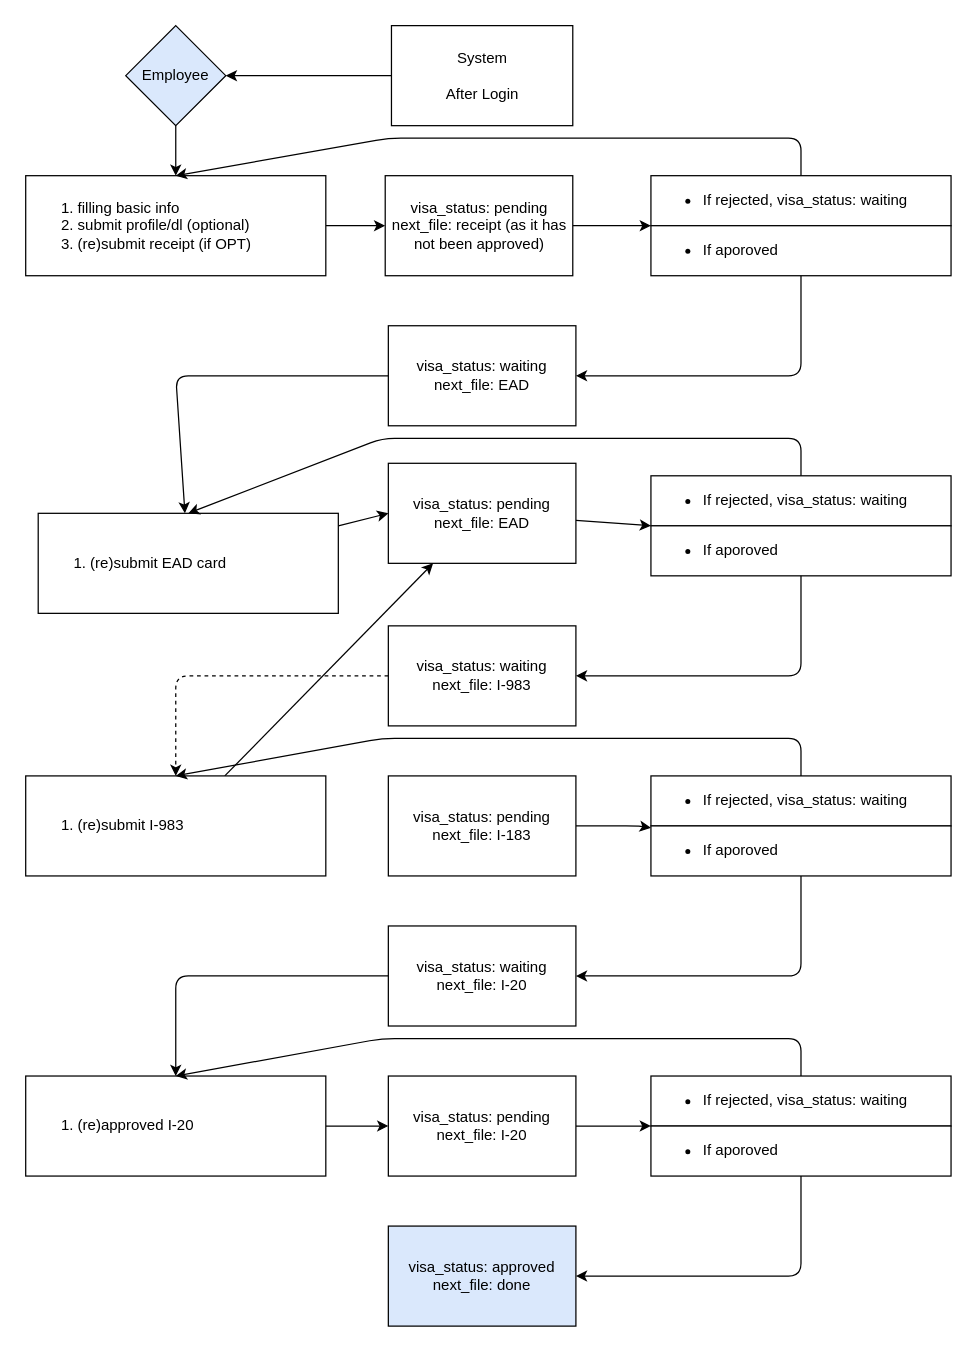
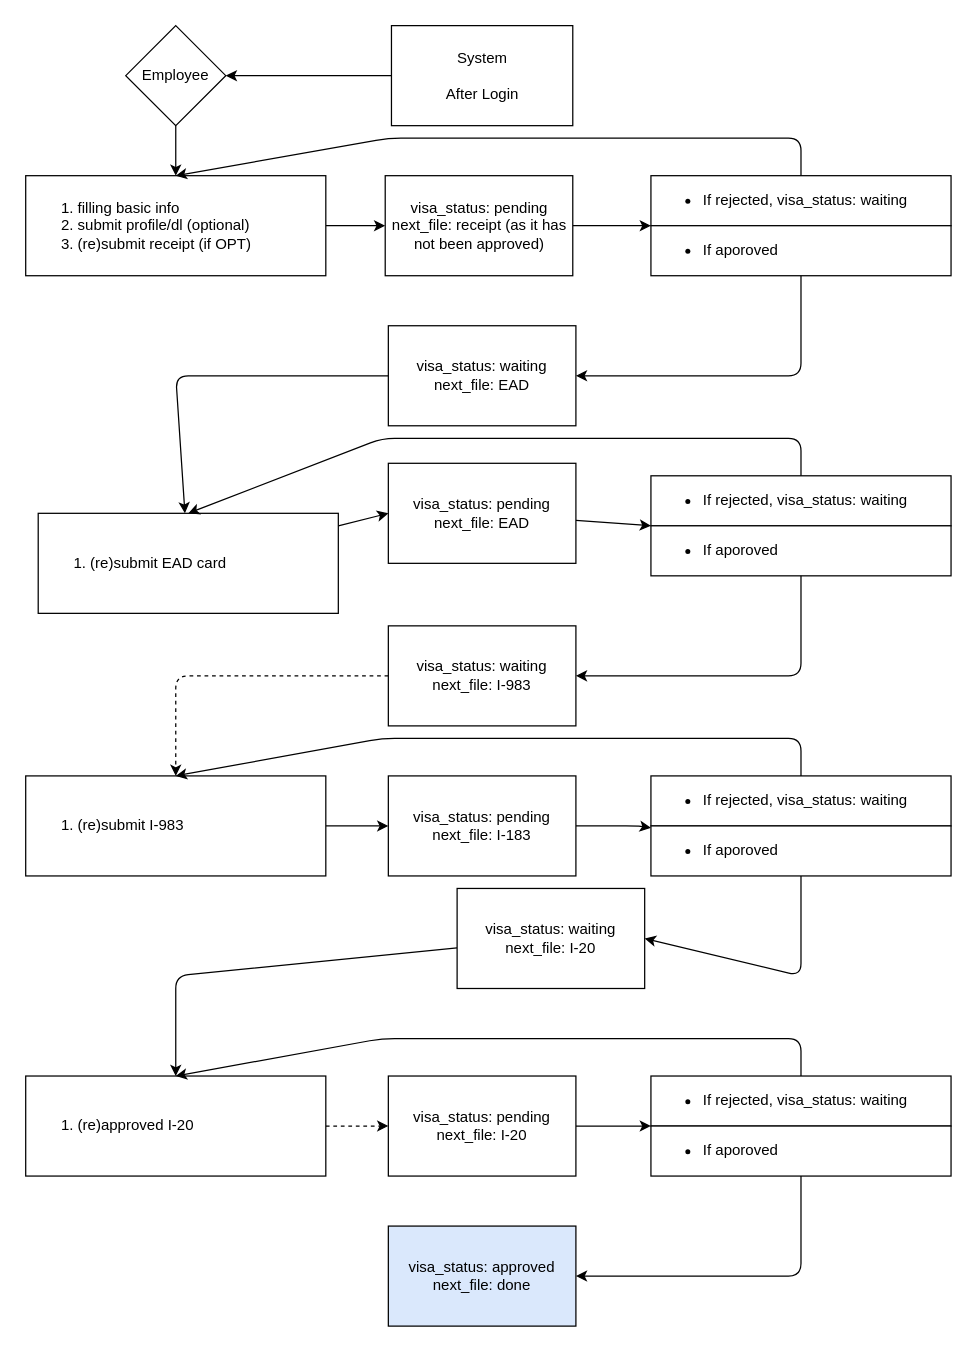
(176, 76) -> (176, 76)
(326, 672) -> (353, 826)
(482, 976) -> (551, 938)
(353, 1126) -> (353, 1126)
